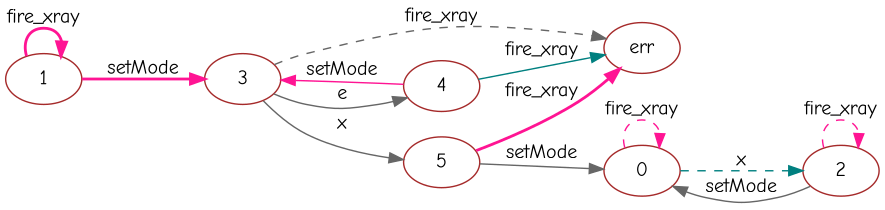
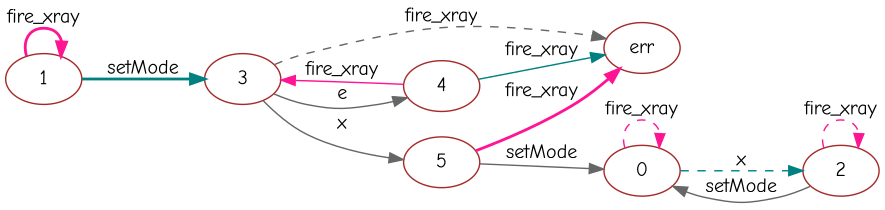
(342, 70) -> (342, 70)
(136, 79) -> (136, 79)
